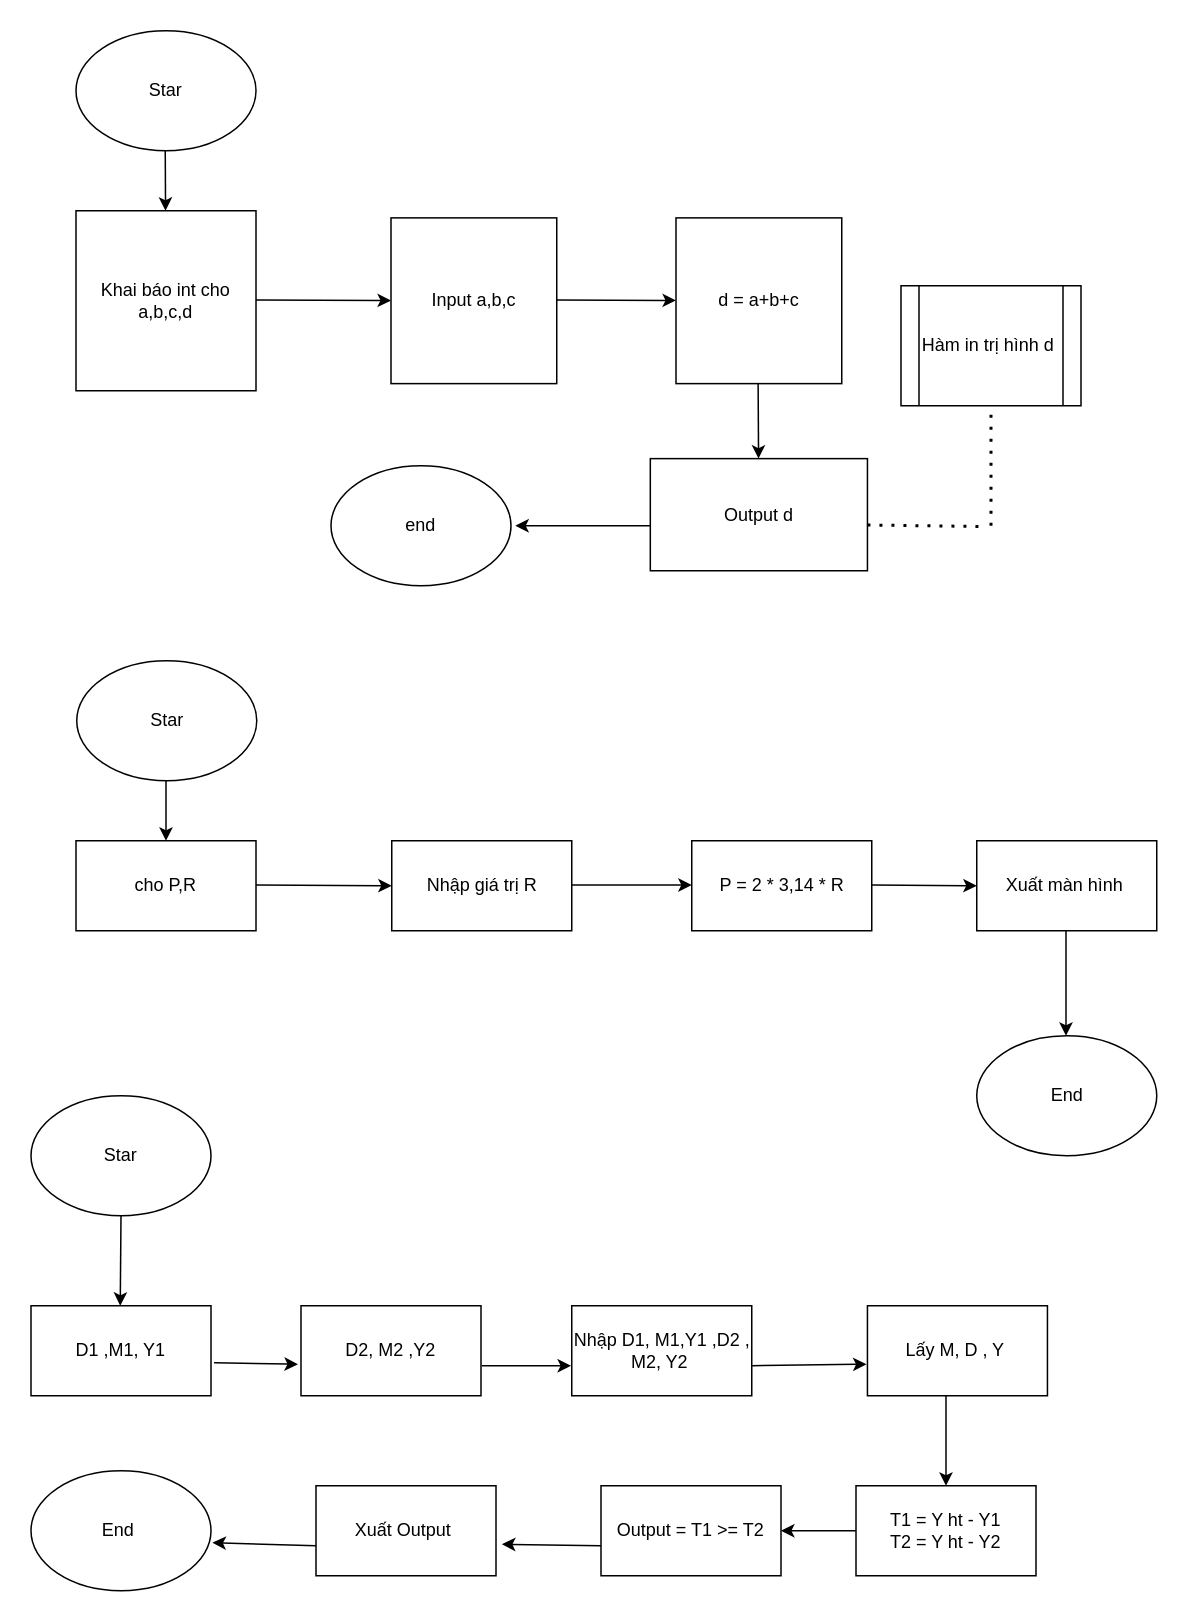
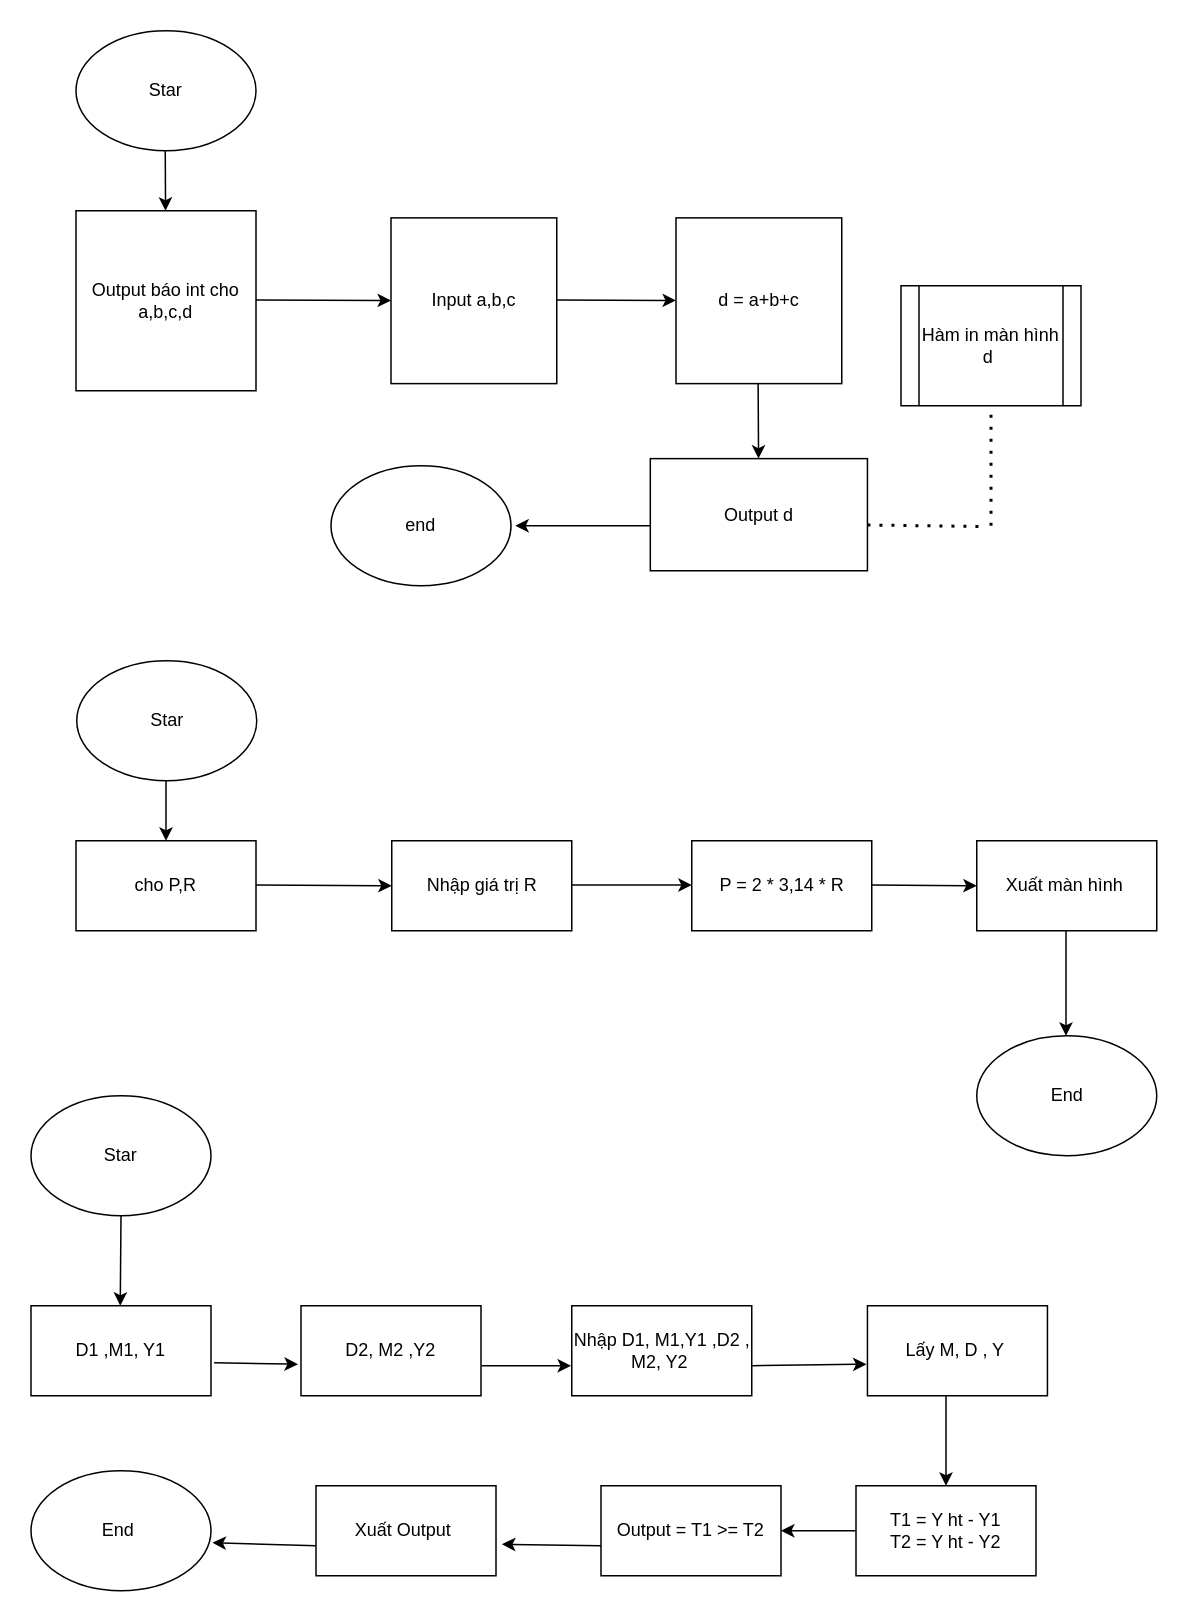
(166, 301) -> (166, 301)
(991, 346) -> (991, 346)
